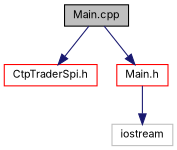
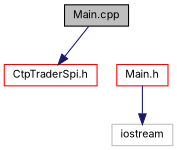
(116, 41) -> none
